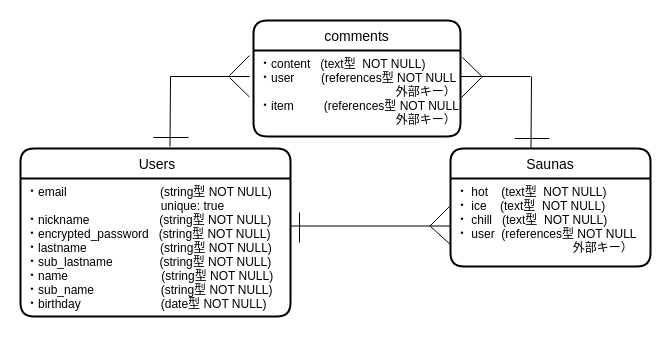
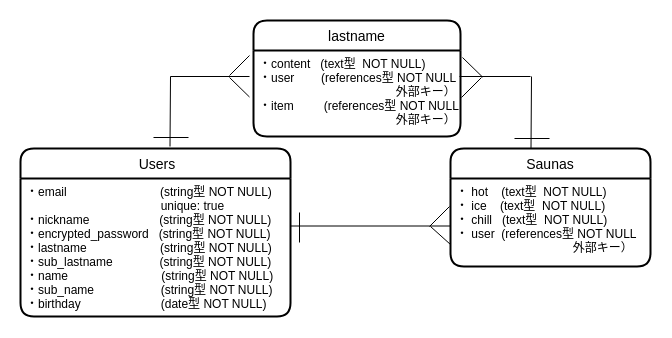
(357, 36) -> (357, 36)
